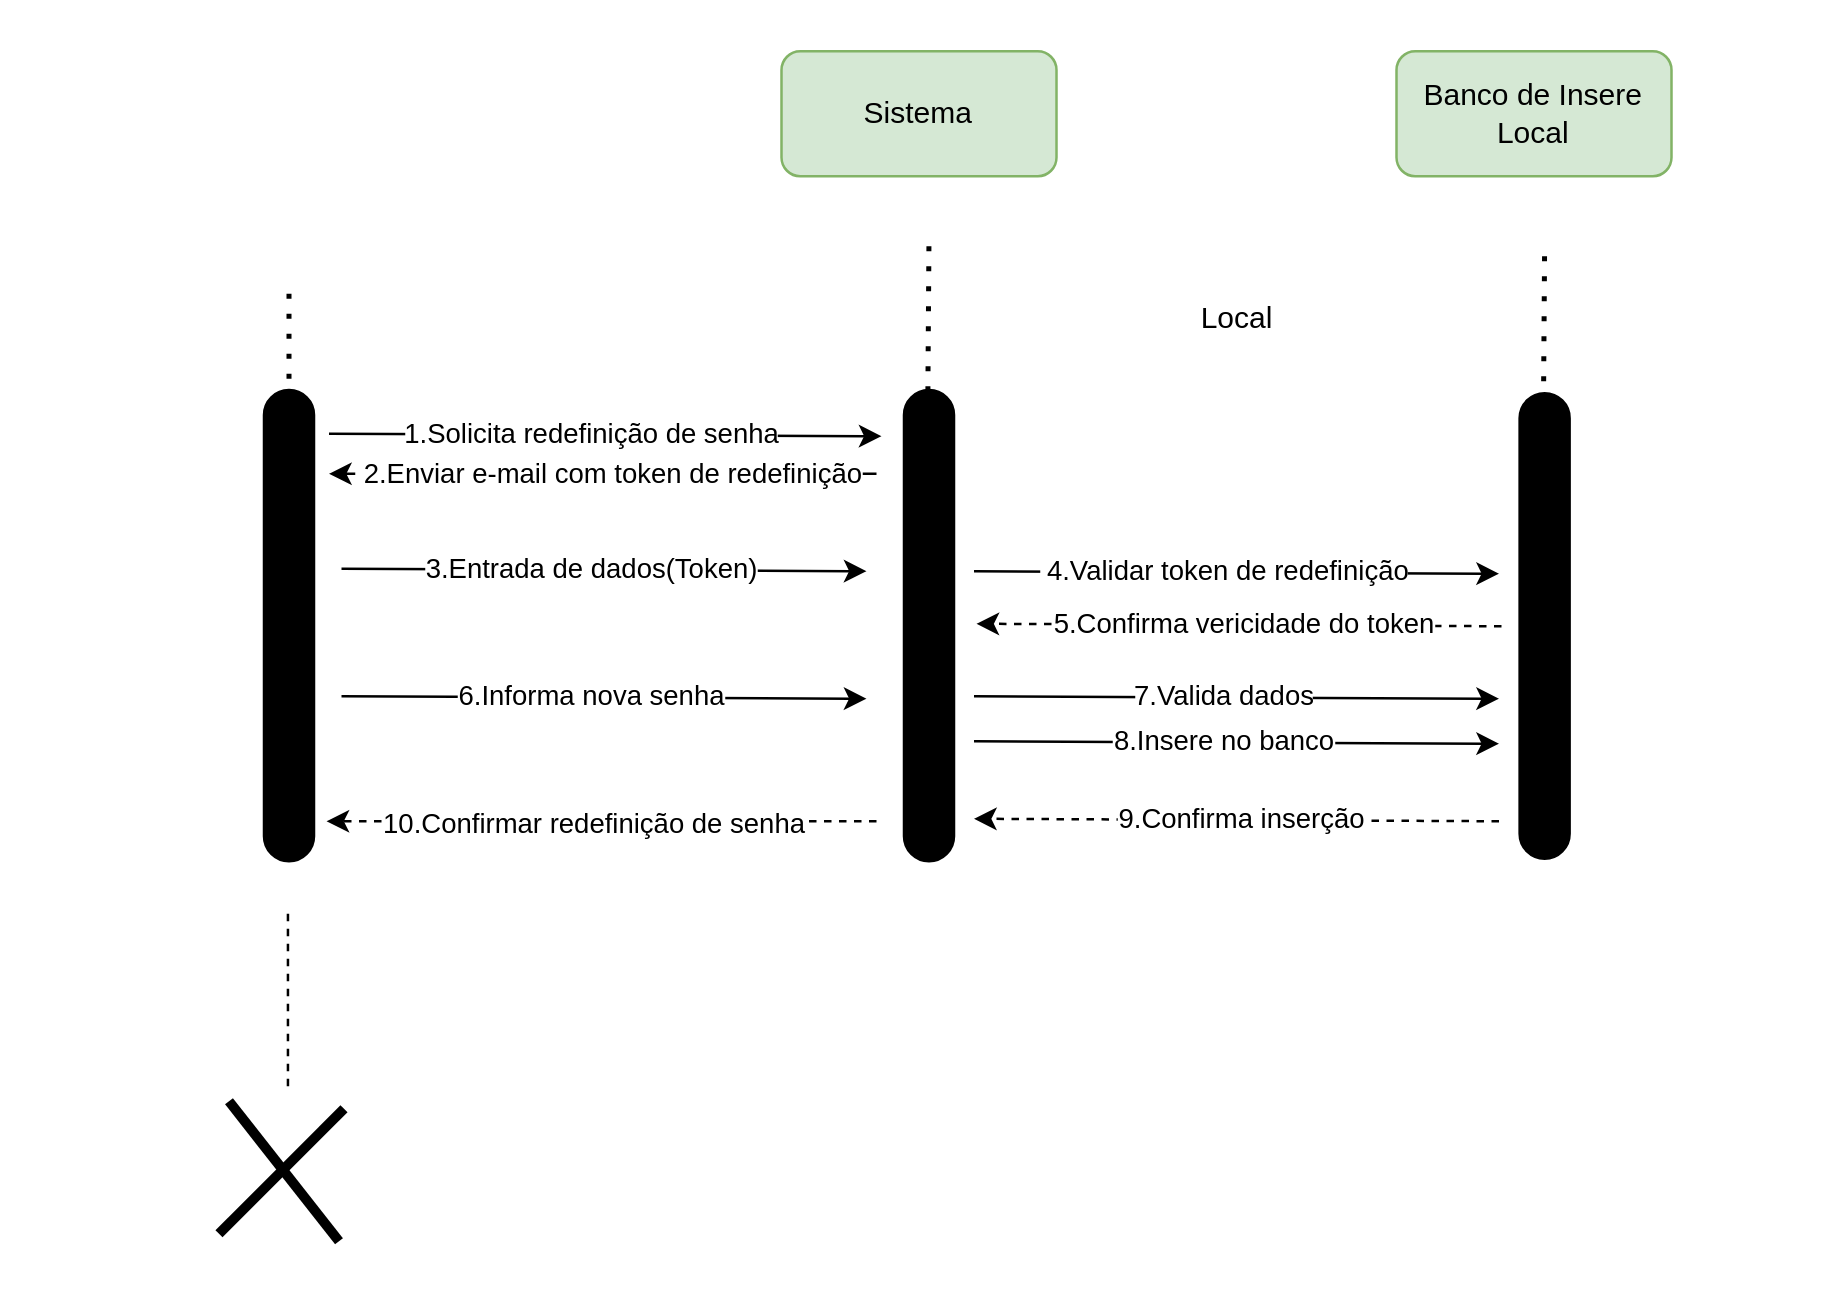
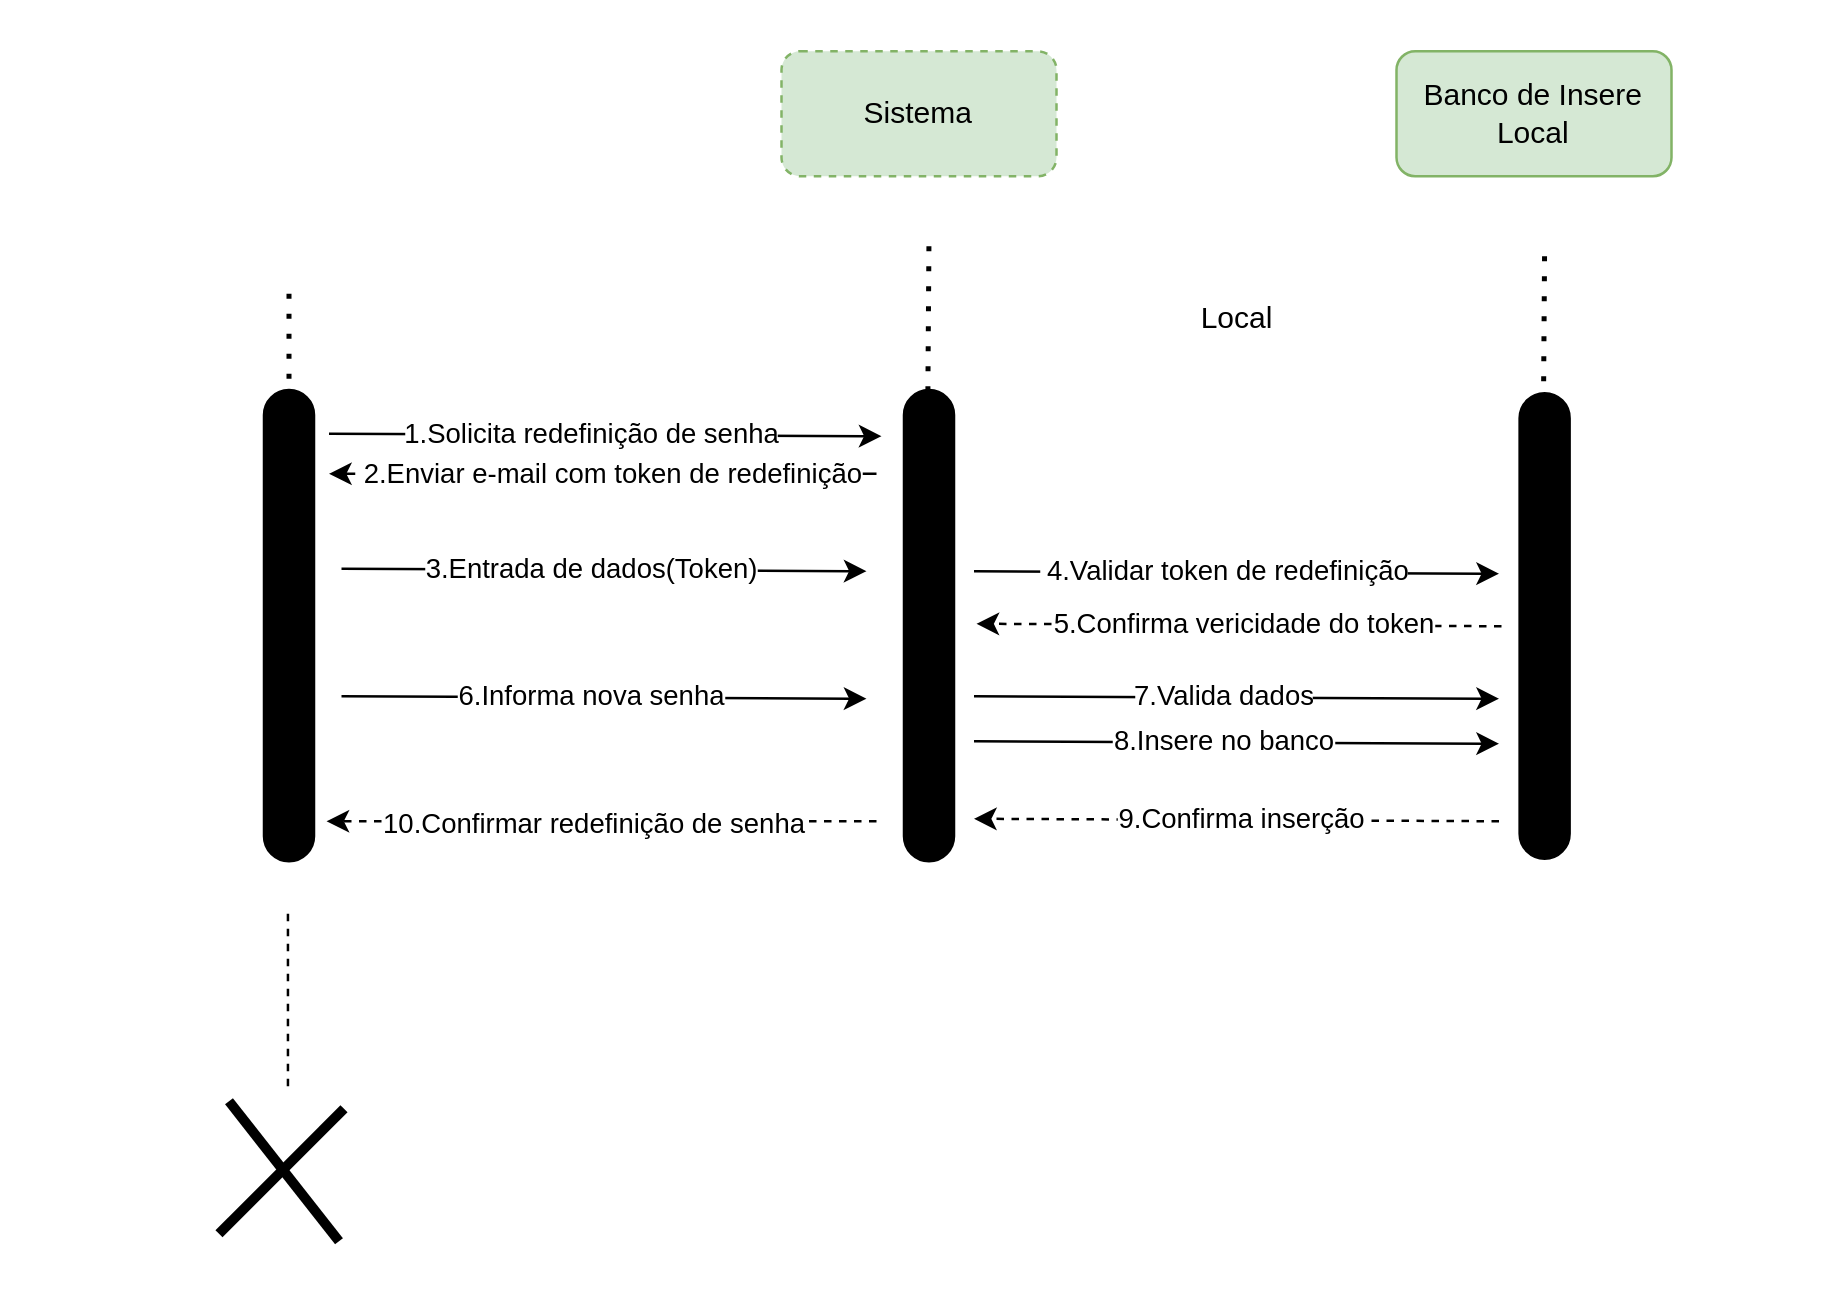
(919, 114) -> (919, 114)
